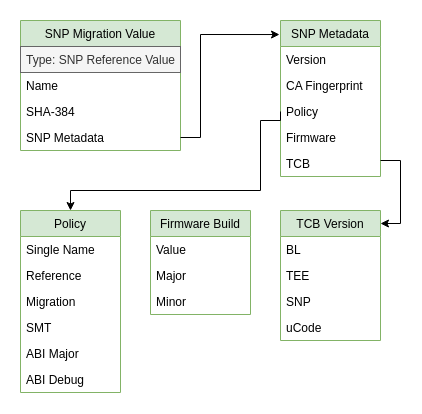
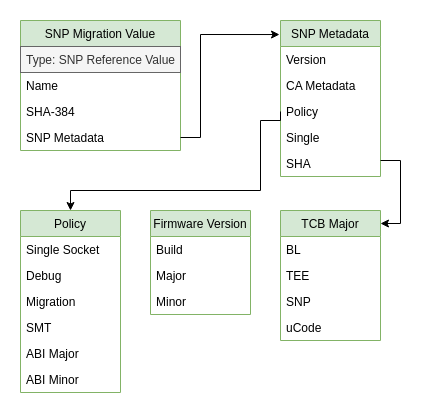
(328, 86) -> (321, 86)
(311, 138) -> (303, 138)
(296, 164) -> (296, 164)
(200, 224) -> (200, 224)
(330, 224) -> (330, 224)
(58, 250) -> (65, 250)
(171, 250) -> (170, 250)
(56, 276) -> (43, 276)
(55, 380) -> (53, 380)
